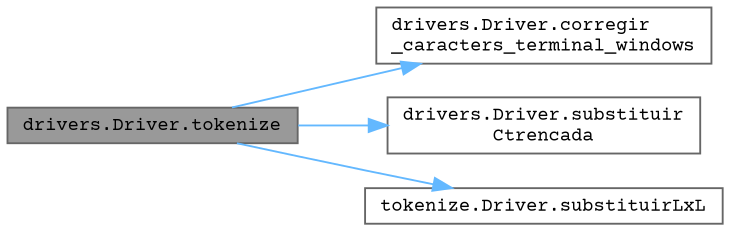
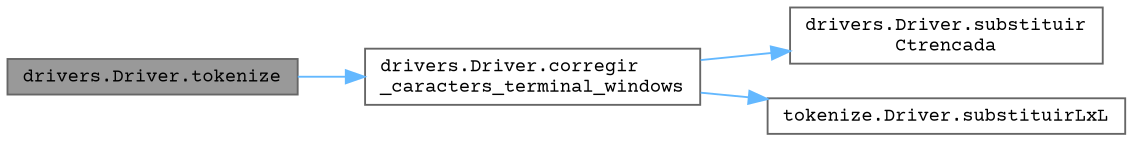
(333, 125) -> (736, 57)
(335, 164) -> (725, 95)
